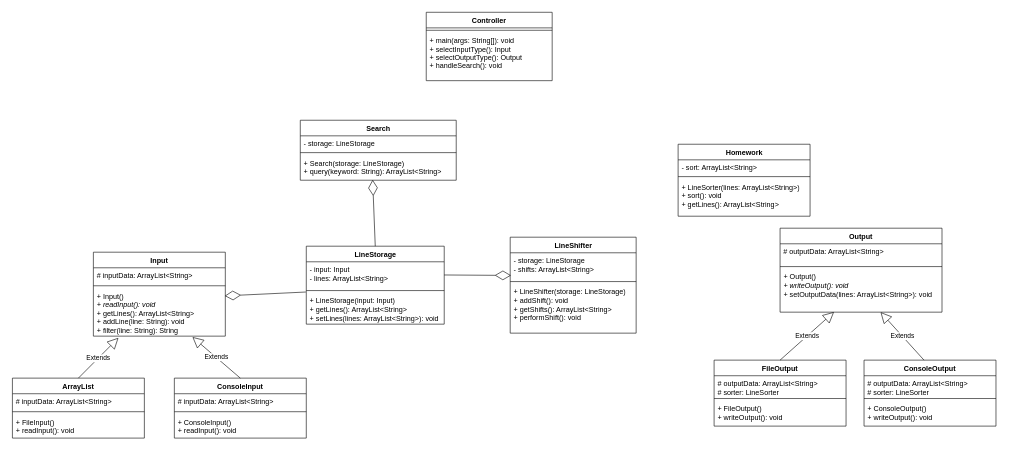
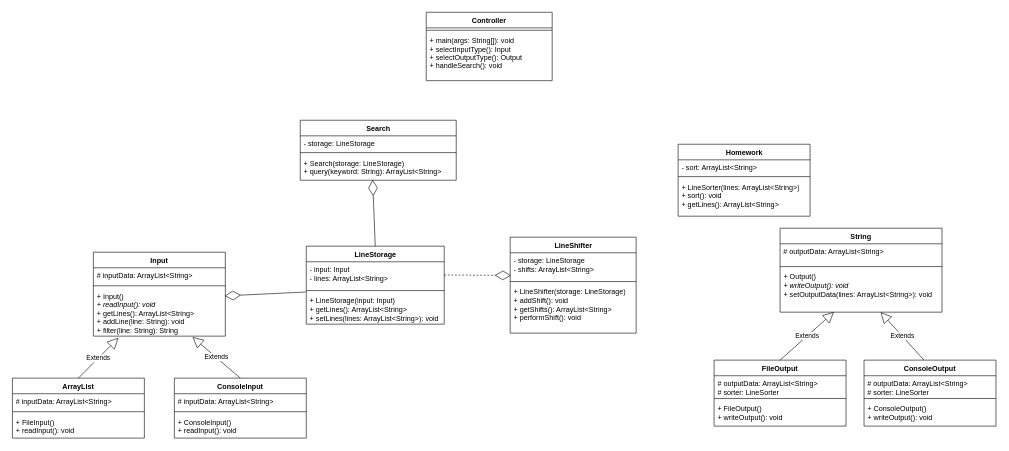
(861, 236) -> (861, 236)
(470, 275) -> (470, 275)
